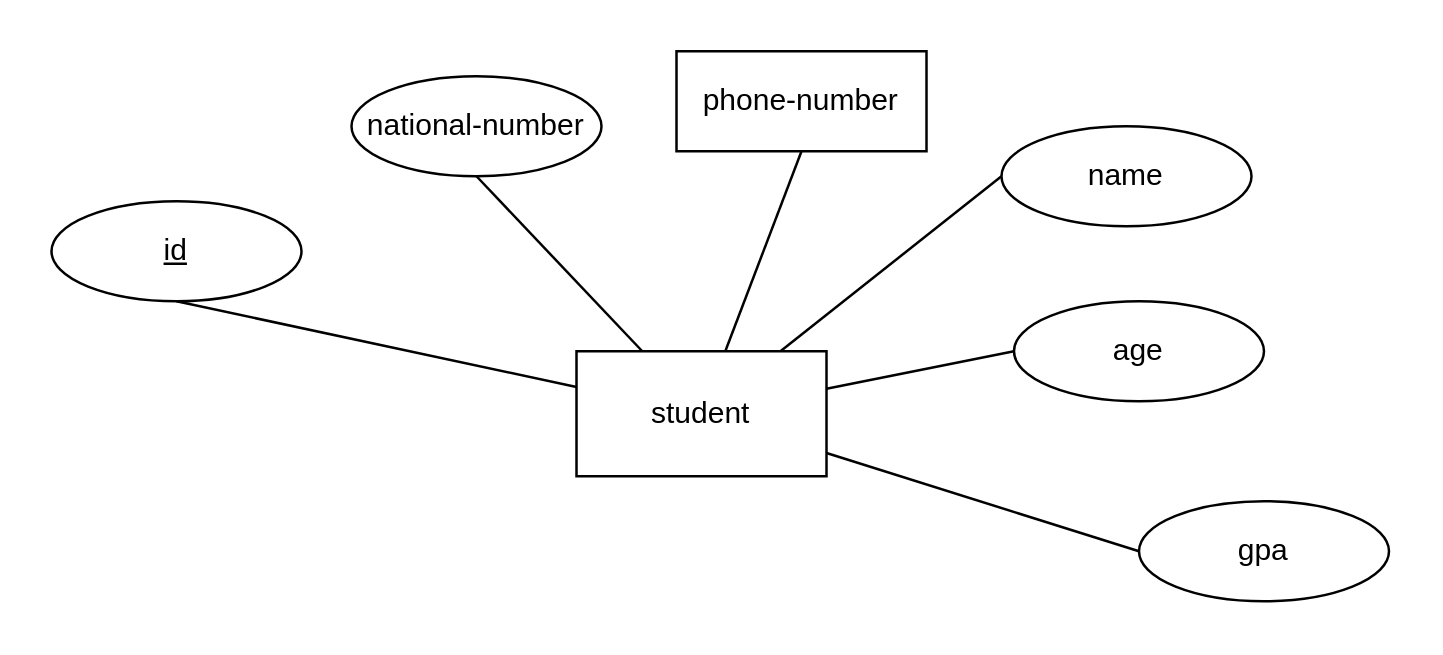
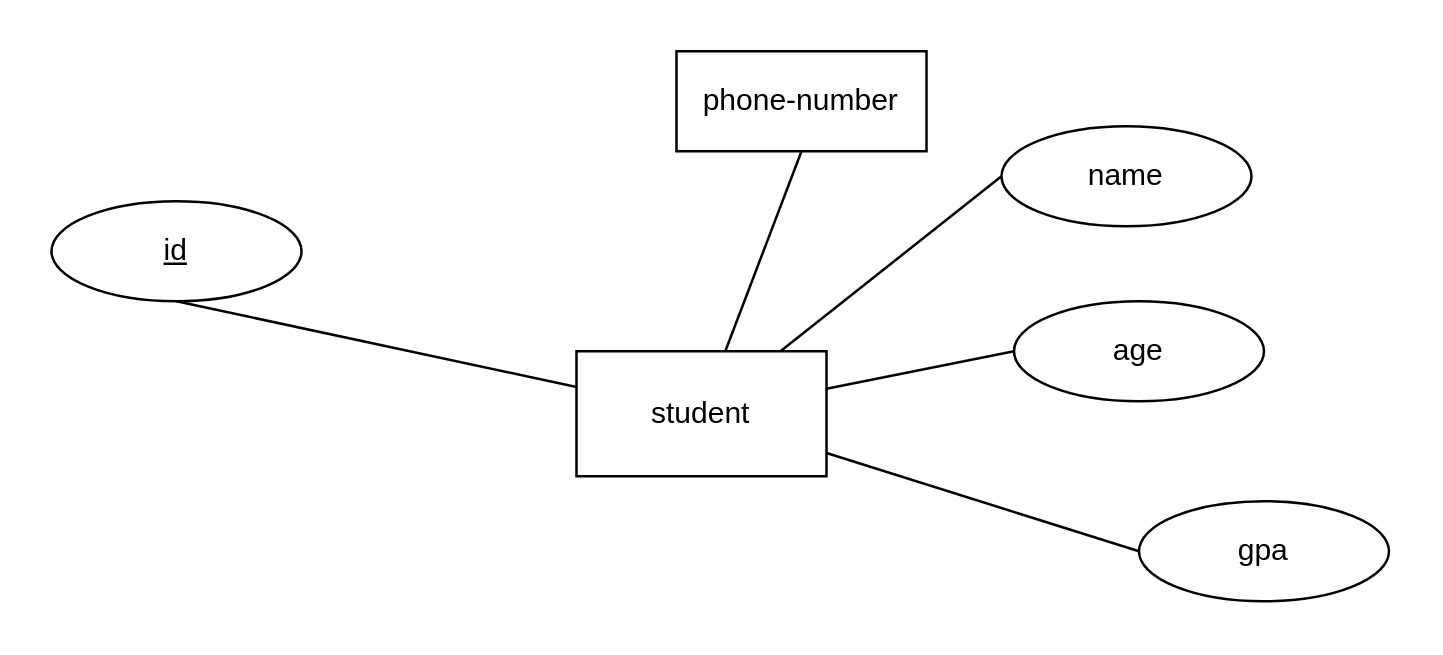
(476, 126) -> none
(559, 264) -> none
